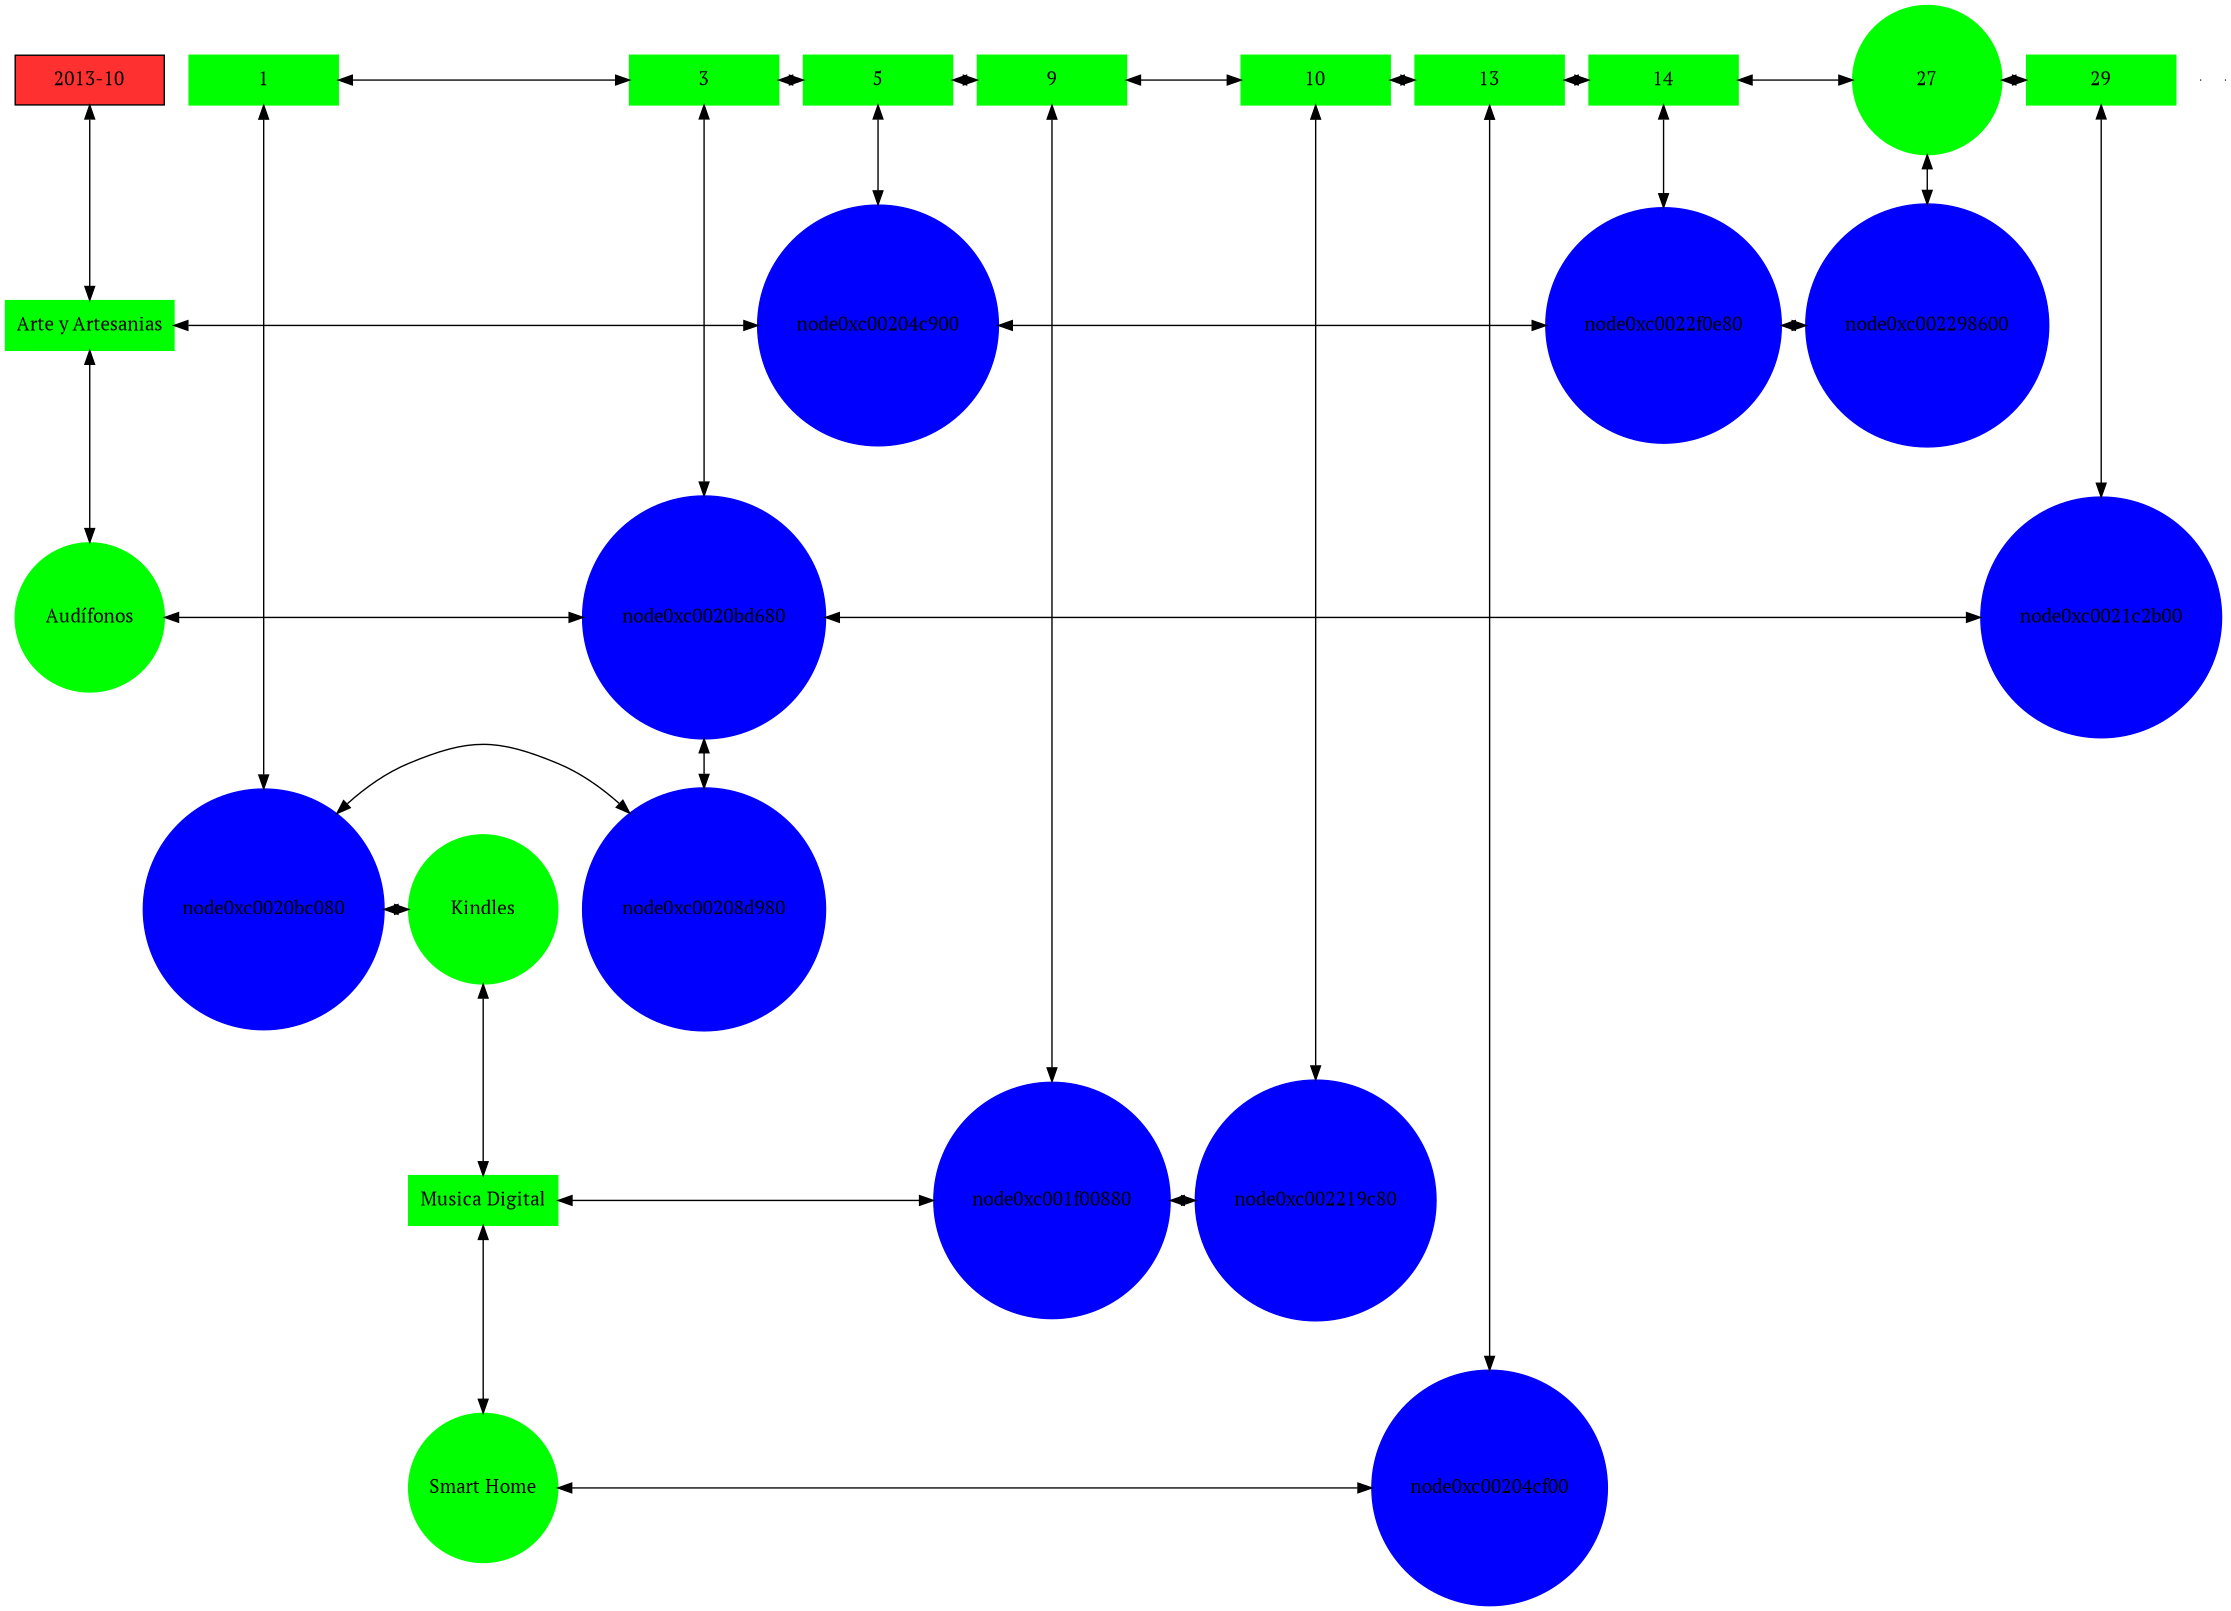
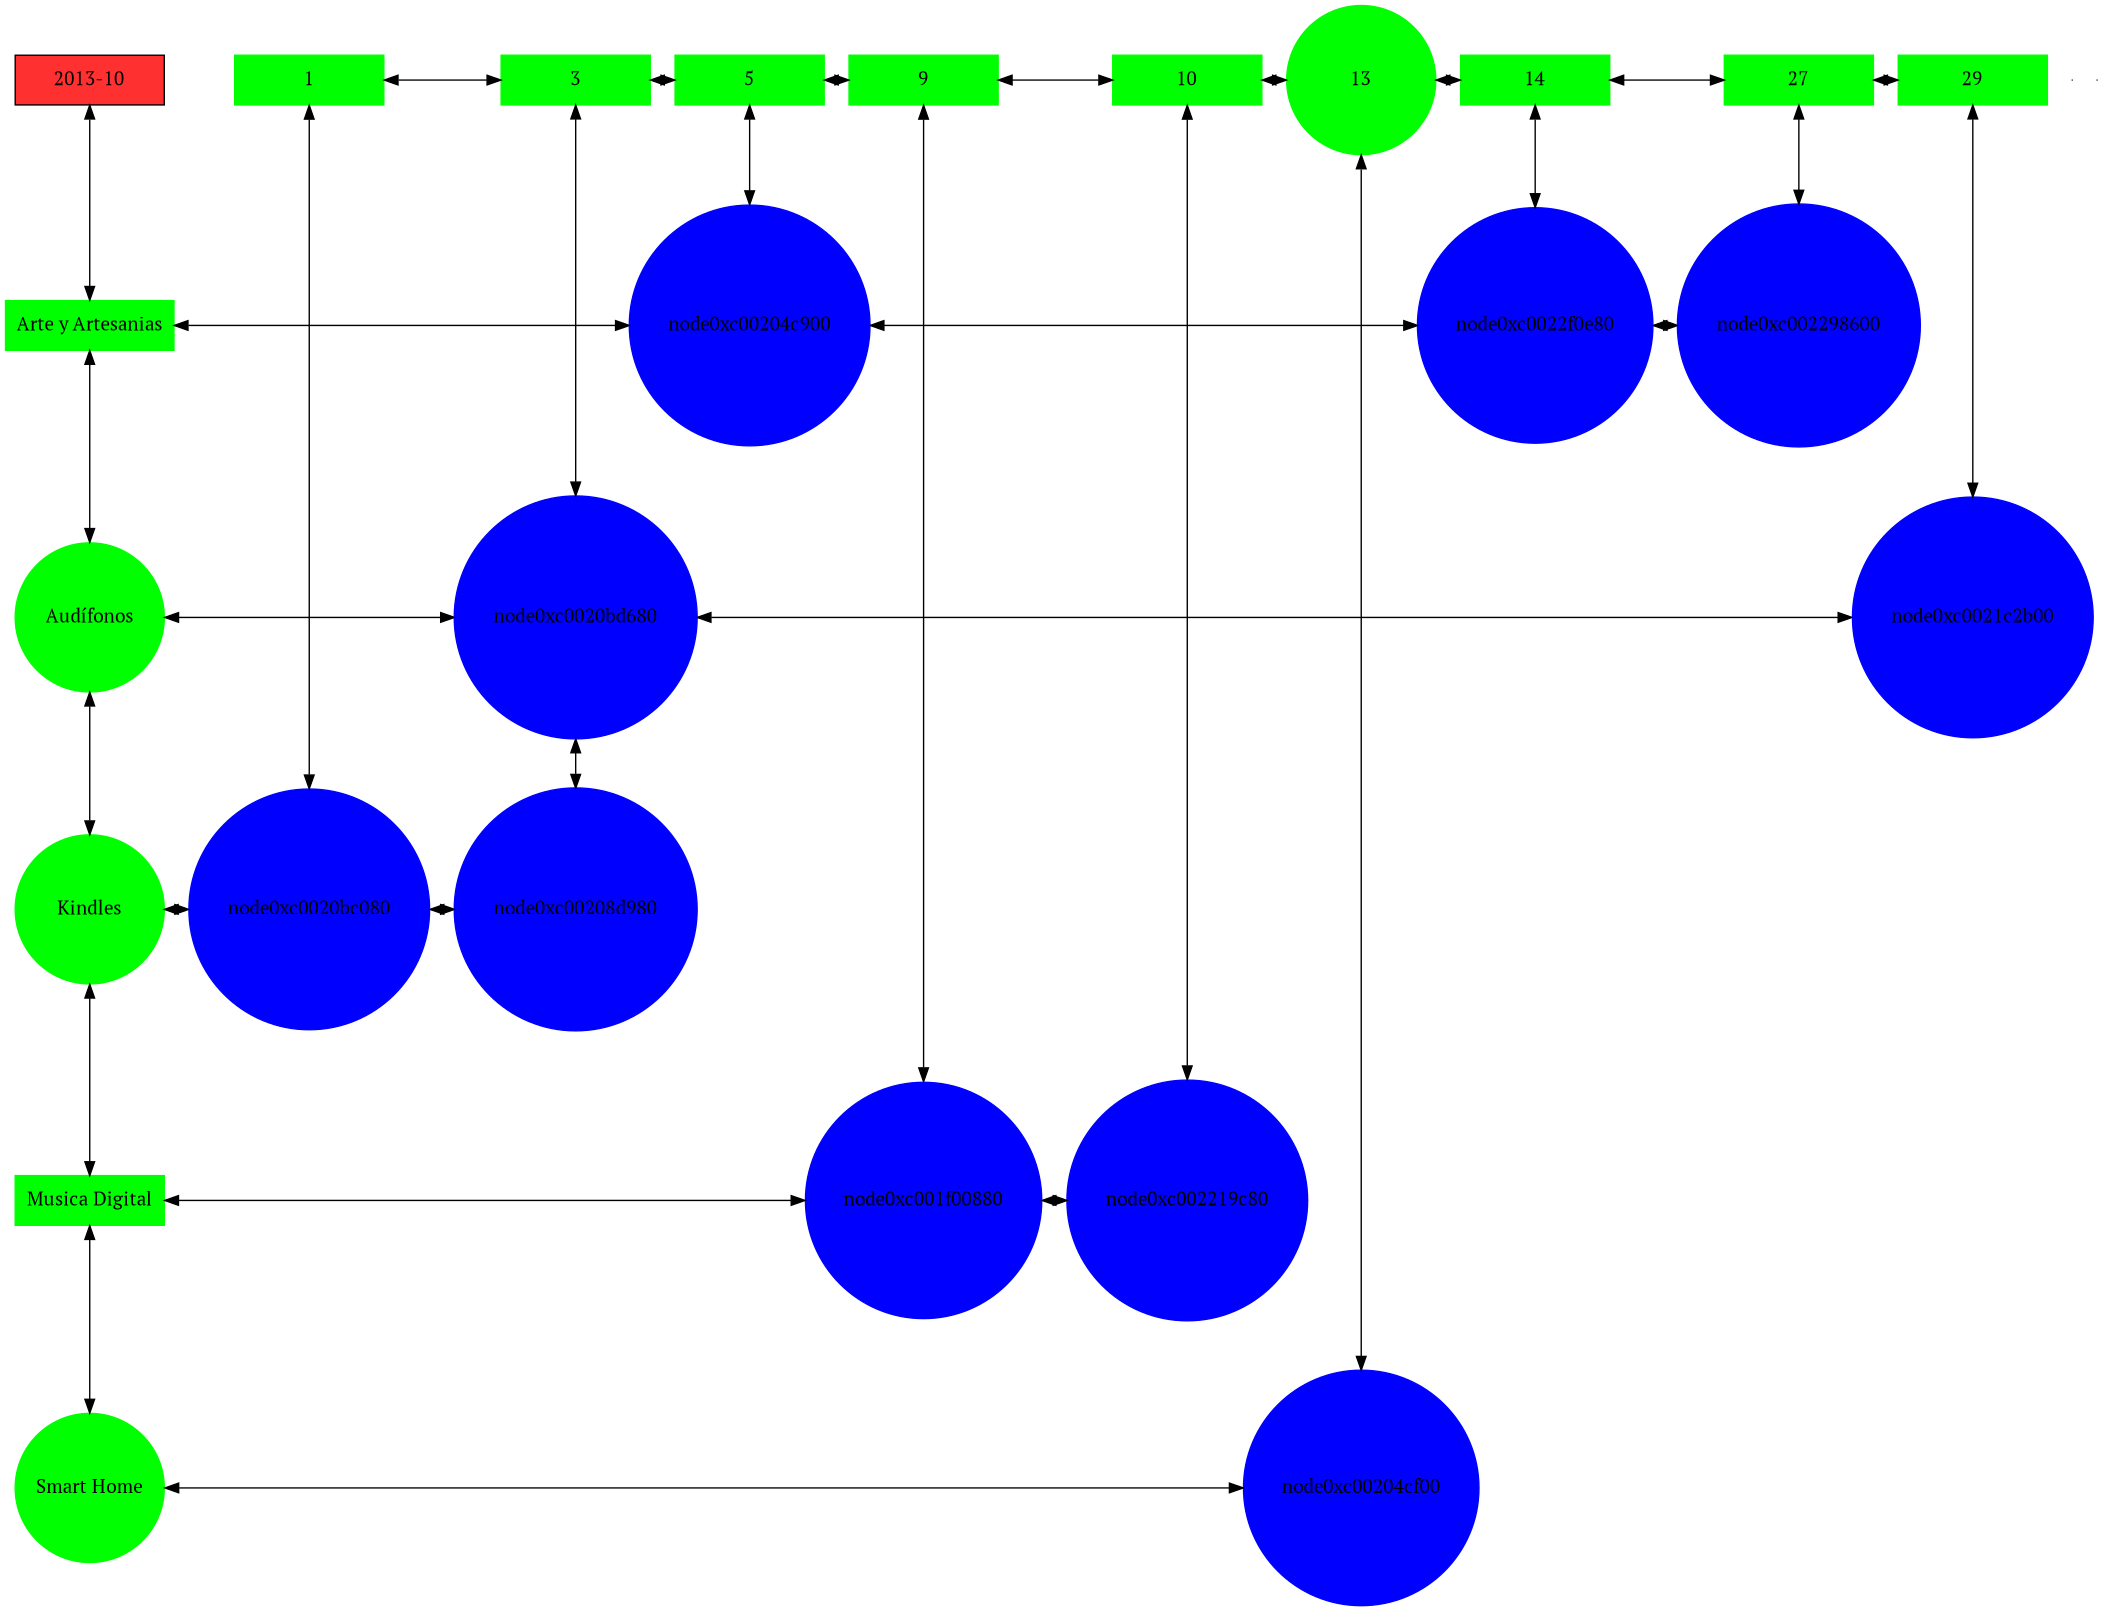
(1490, 80) -> (1361, 80)
(1927, 80) -> (1799, 80)
none -> (90, 763)
